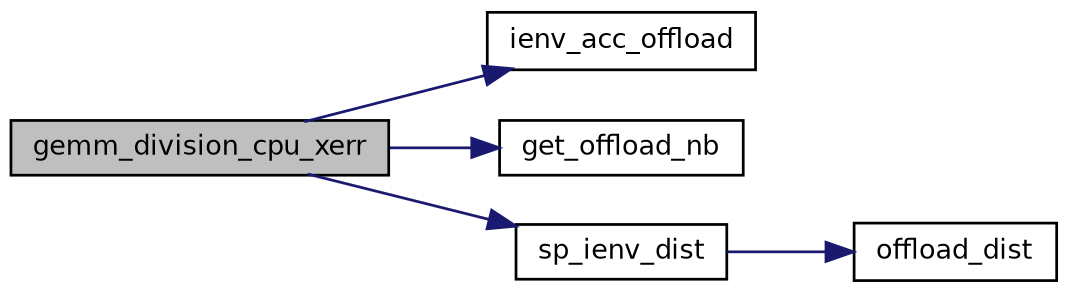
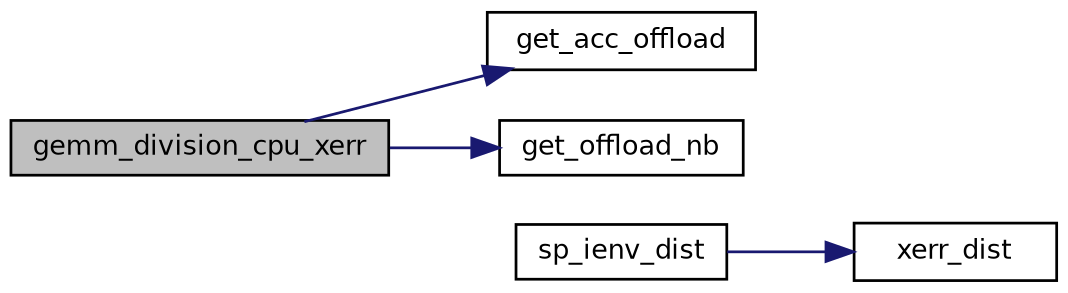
(621, 41) -> (621, 41)
(398, 197) -> none
(955, 252) -> (955, 252)
